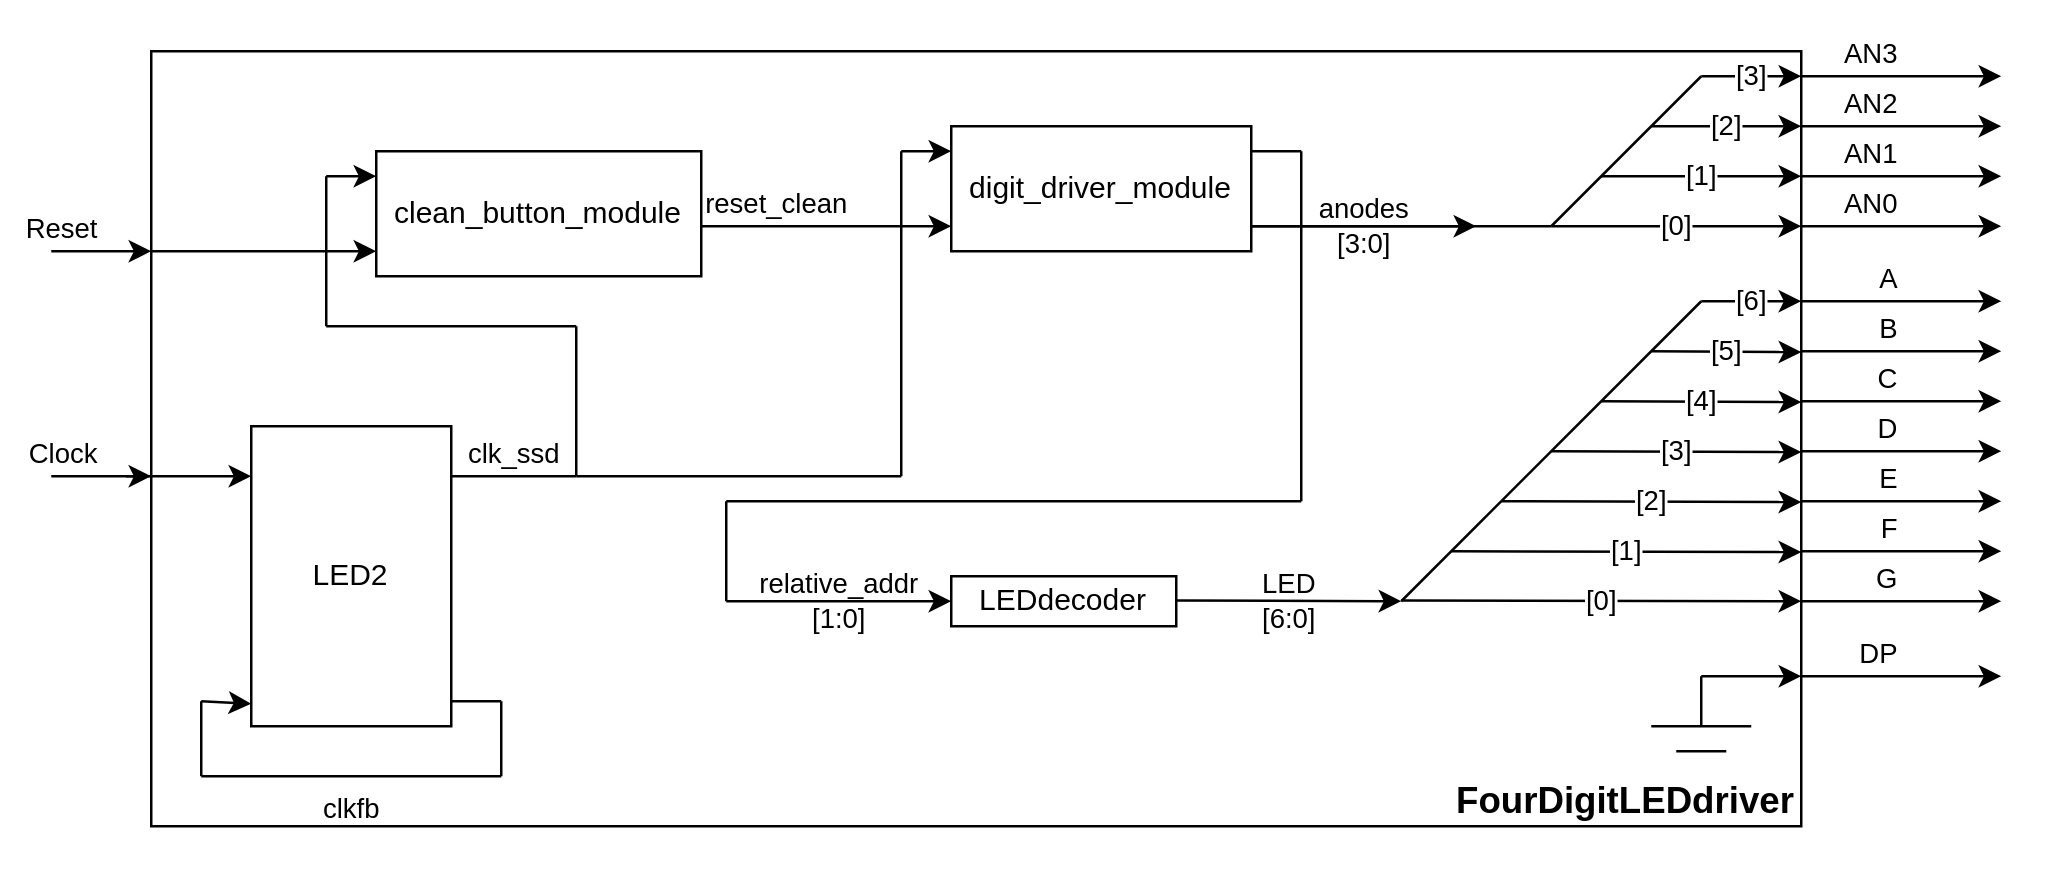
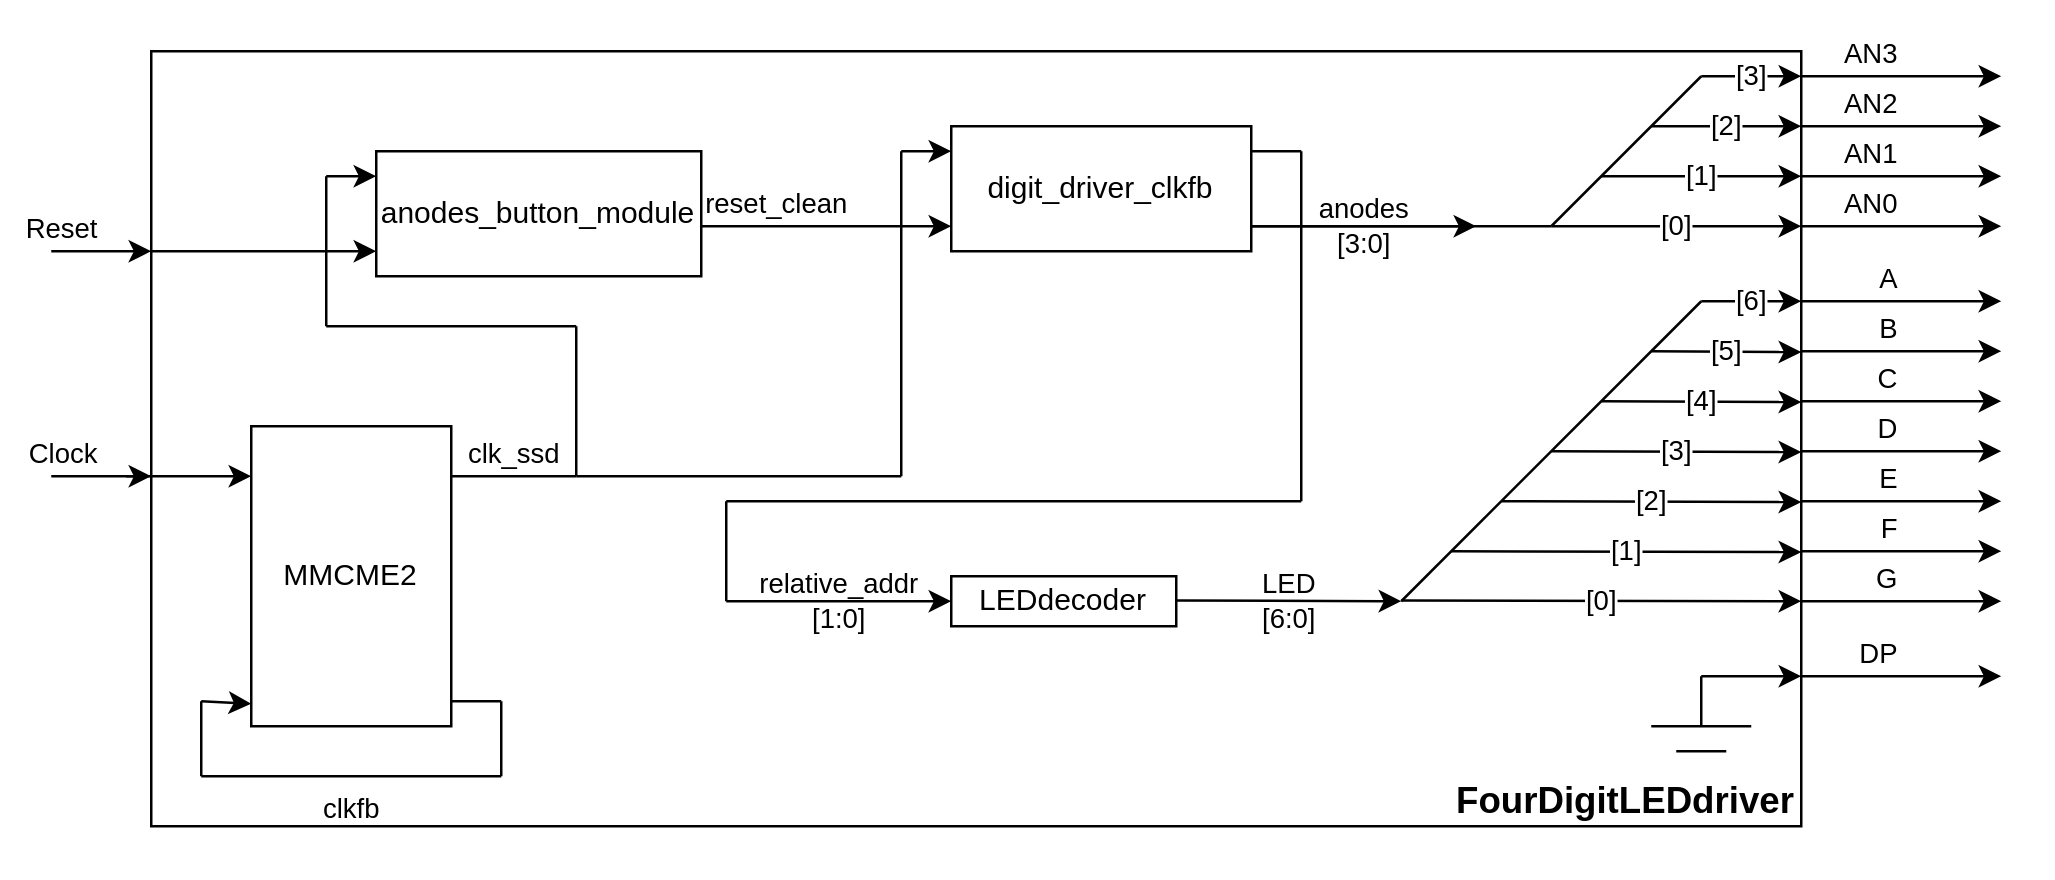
(1101, 189) -> (1101, 189)
(539, 214) -> (539, 214)
(351, 576) -> (351, 576)
